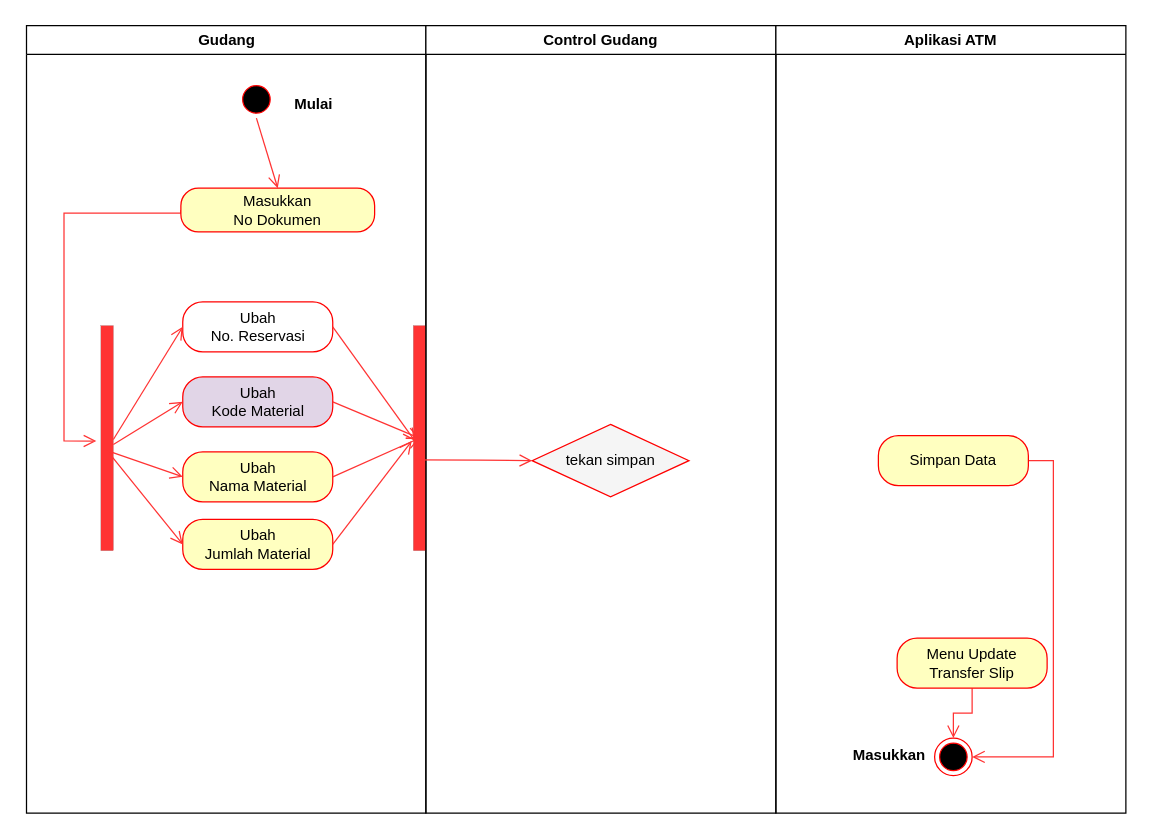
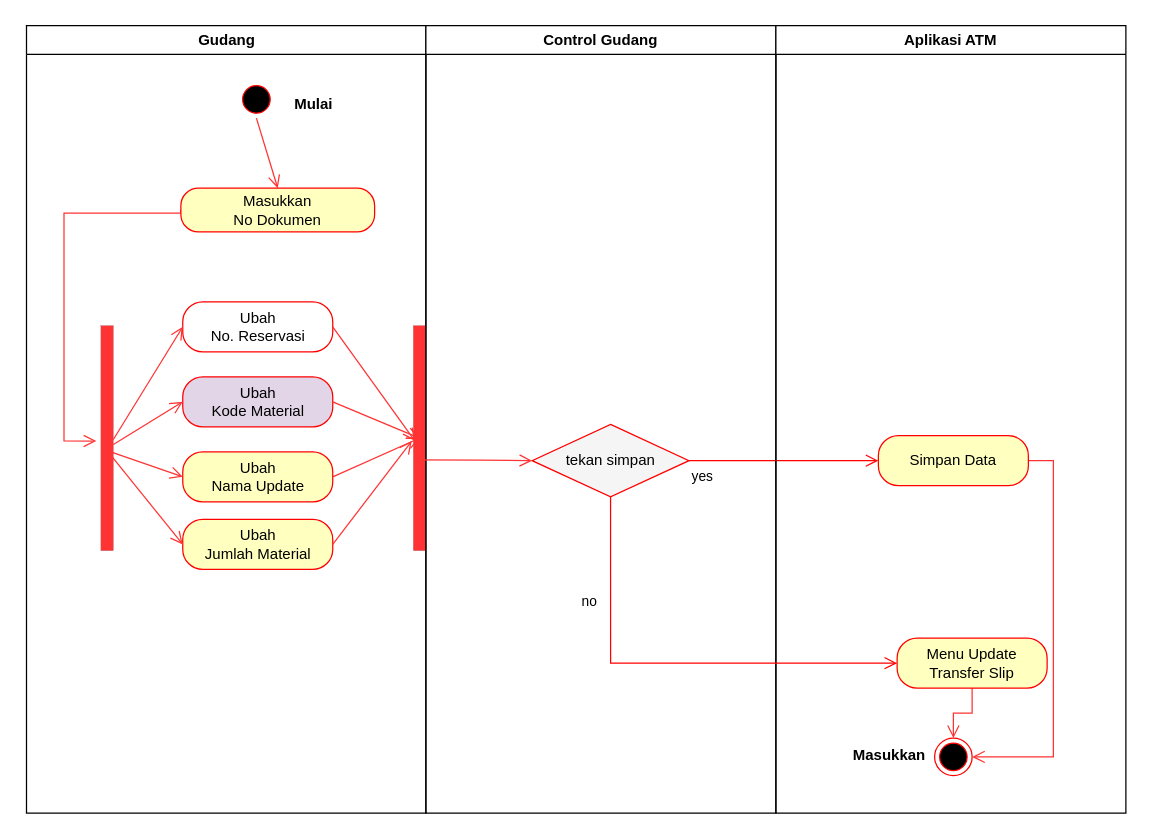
none -> (782, 461)
(258, 477) -> (258, 477)
none -> (669, 663)
